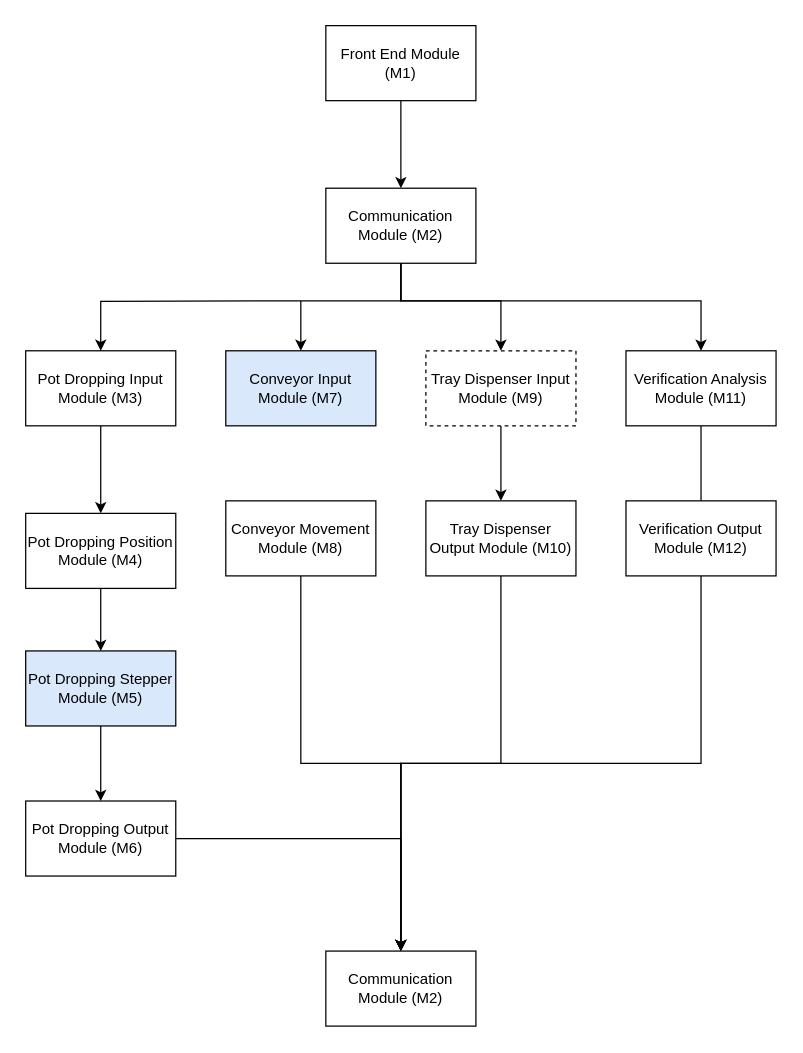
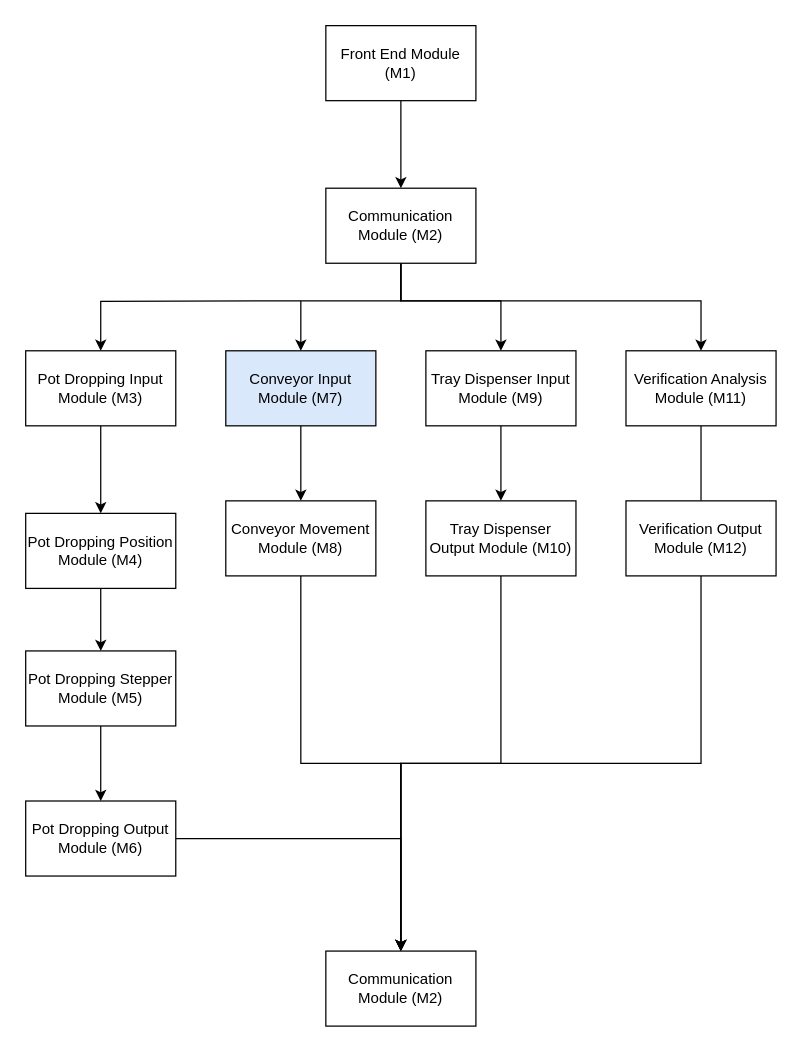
(501, 388) -> (501, 388)
none -> (301, 459)
(101, 688) -> (101, 688)
